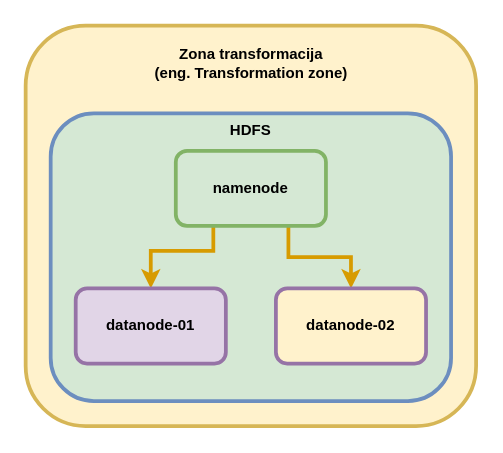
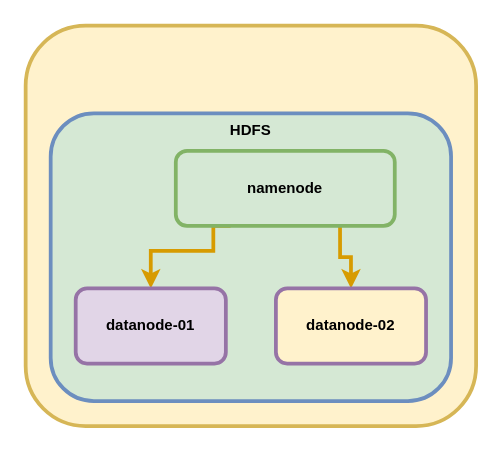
(251, 63) -> none
(251, 188) -> (285, 188)
